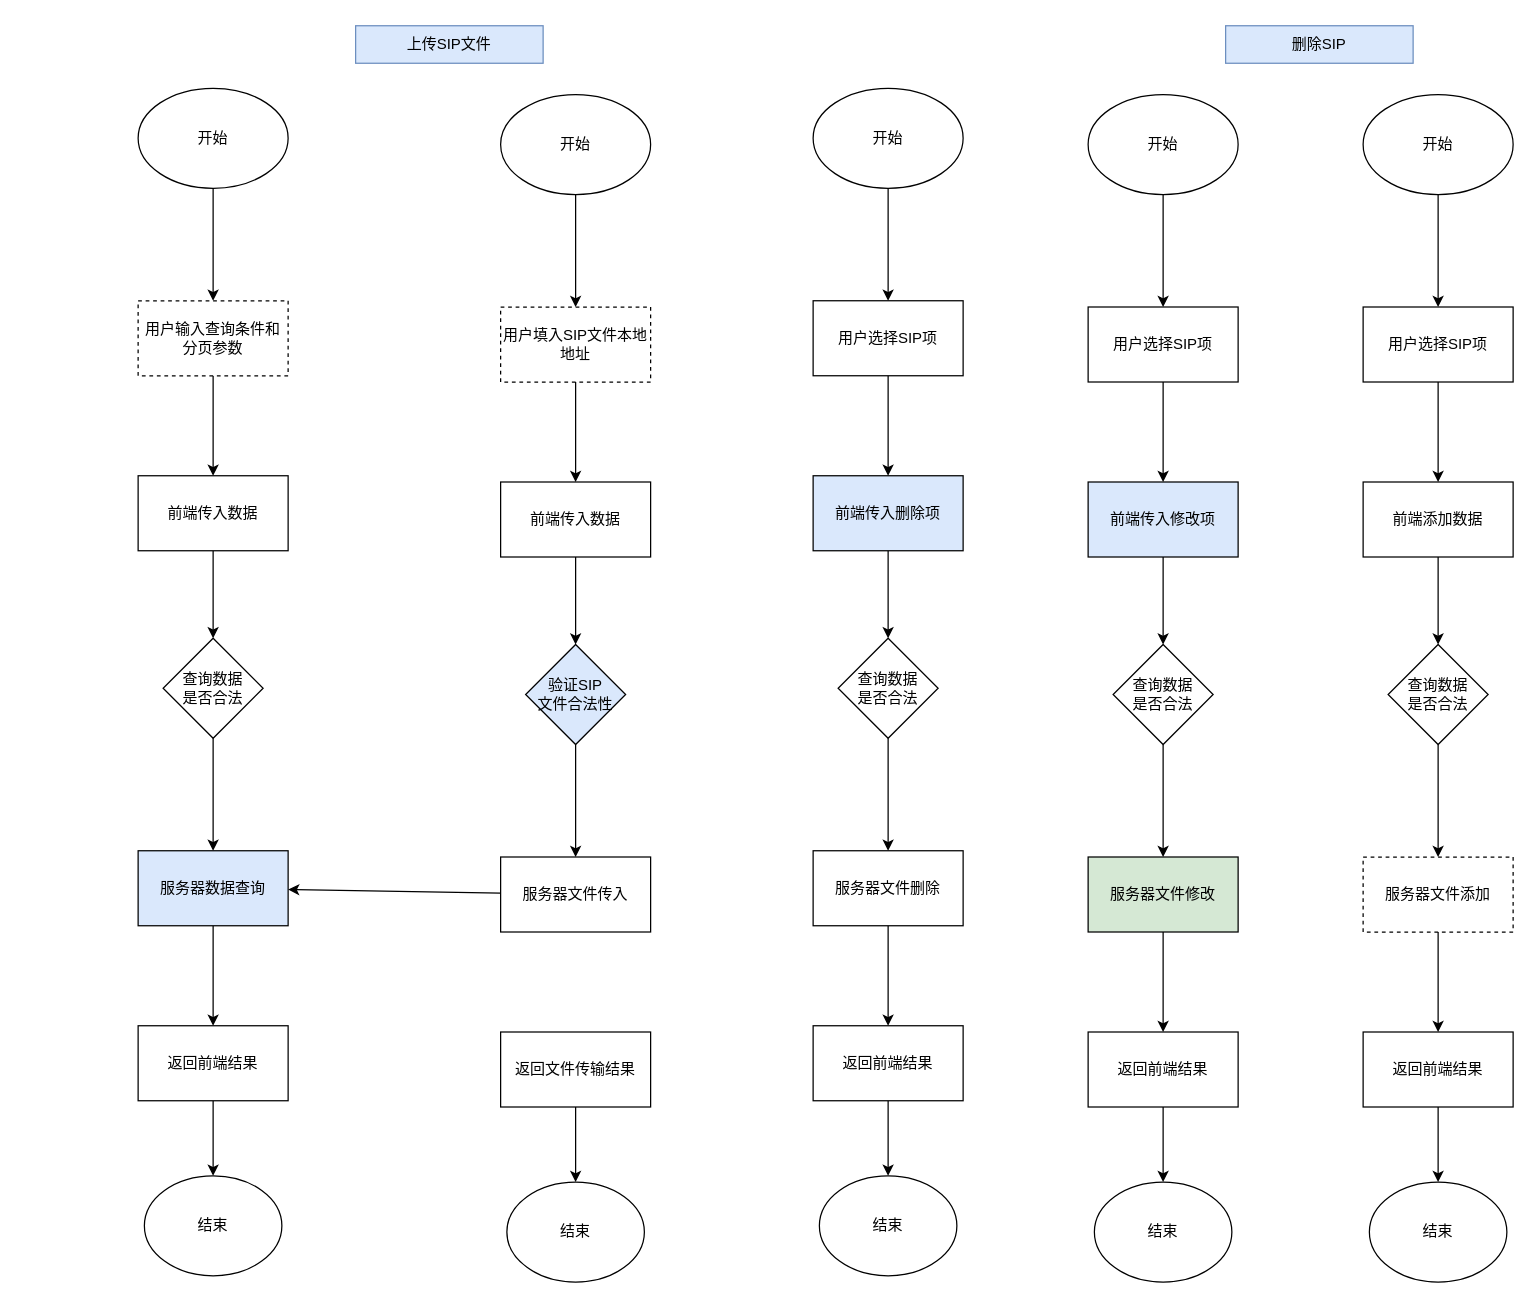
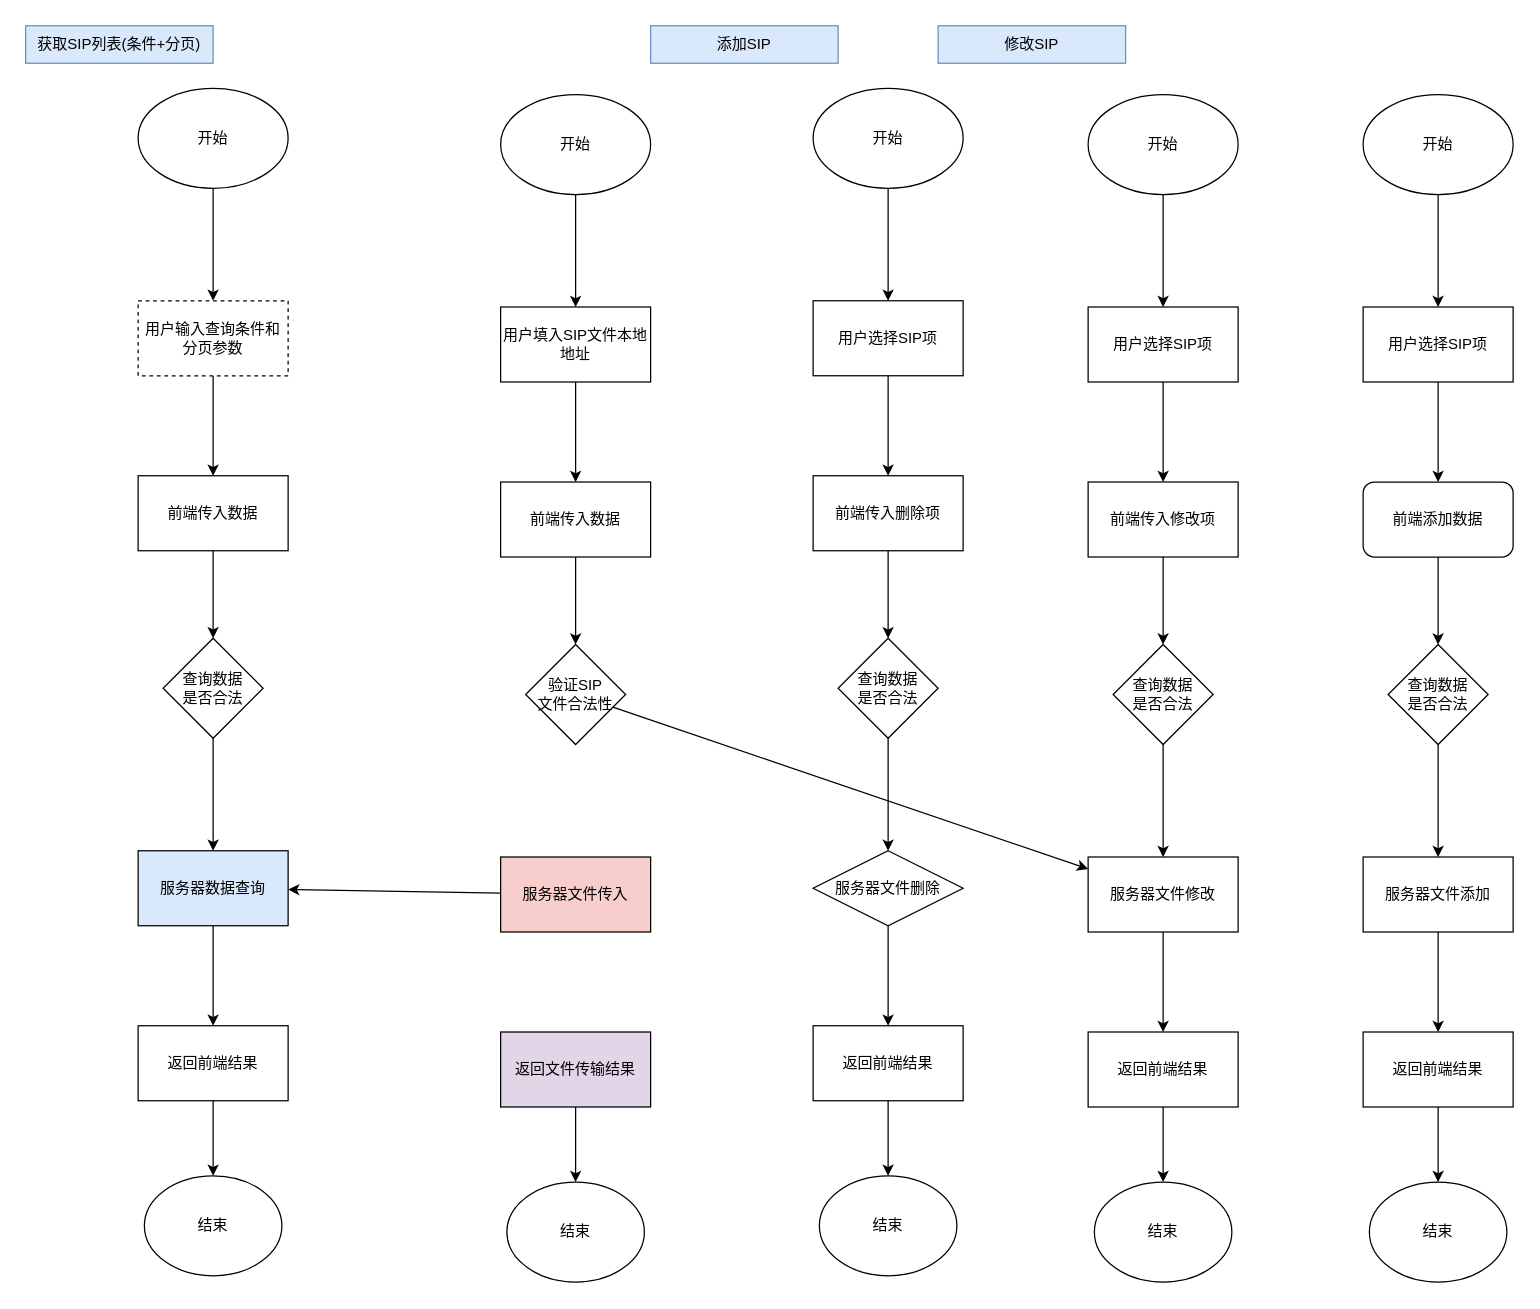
none -> (119, 44)
(449, 44) -> none
none -> (744, 44)
none -> (1032, 44)
(1319, 44) -> none
(576, 344) -> (576, 344)
(888, 513) -> (888, 513)
(1163, 519) -> (1163, 519)
(1438, 519) -> (1438, 519)
(576, 694) -> (576, 694)
(576, 797) -> (847, 787)
(888, 888) -> (888, 888)
(576, 894) -> (576, 894)
(1163, 894) -> (1163, 894)
(1438, 894) -> (1438, 894)
(576, 1069) -> (576, 1069)
